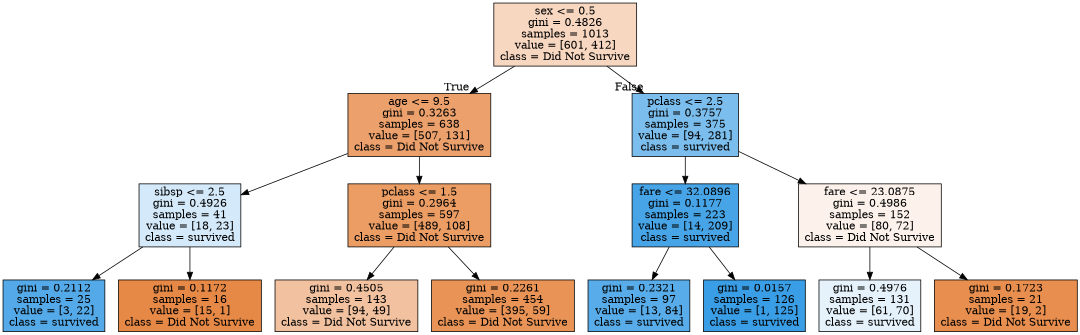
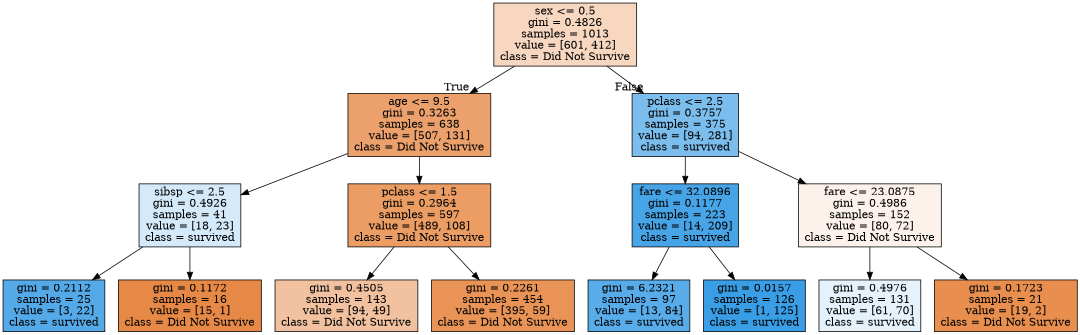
(639, 306) -> (639, 306)
